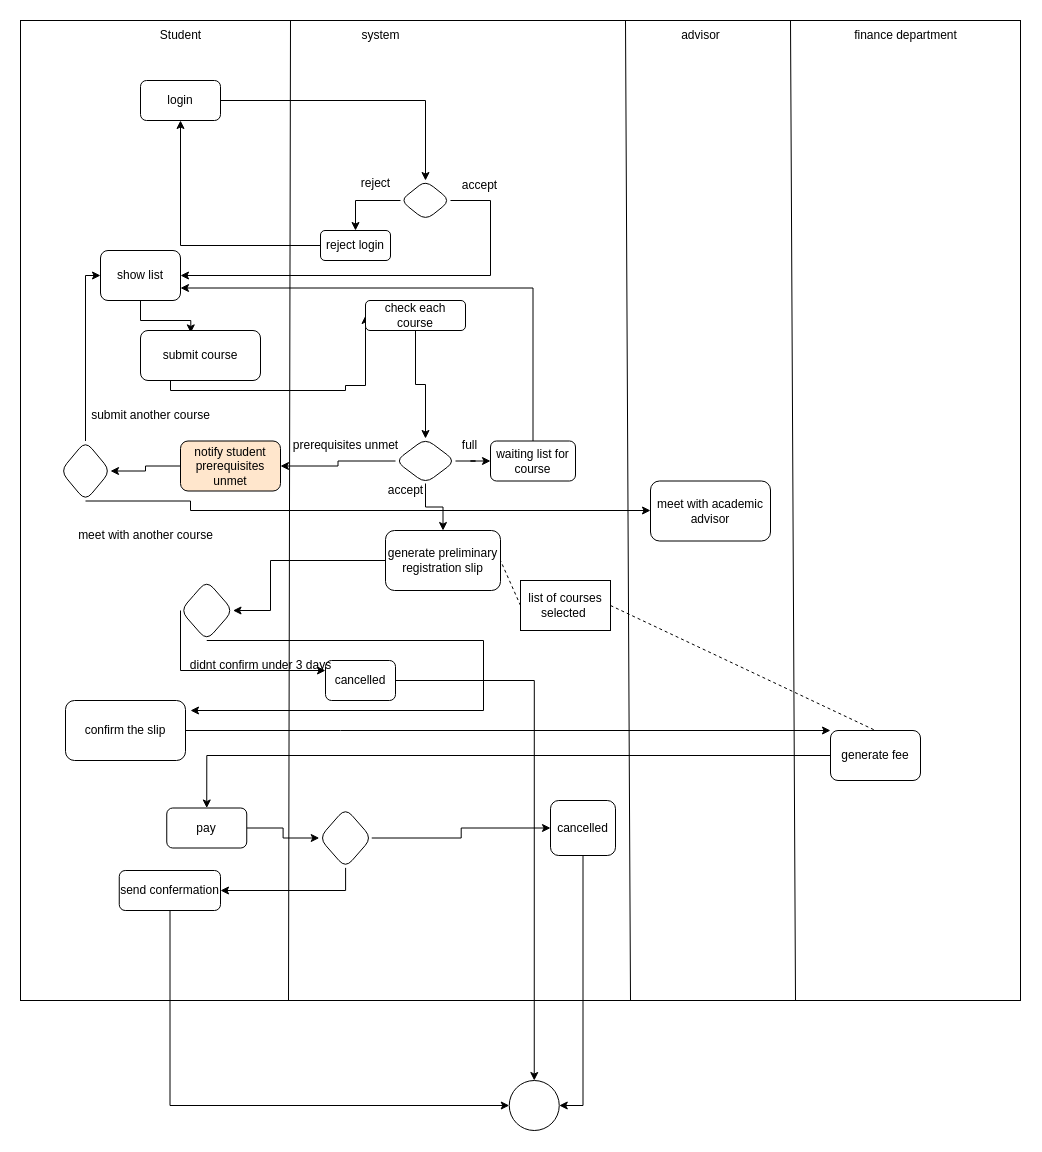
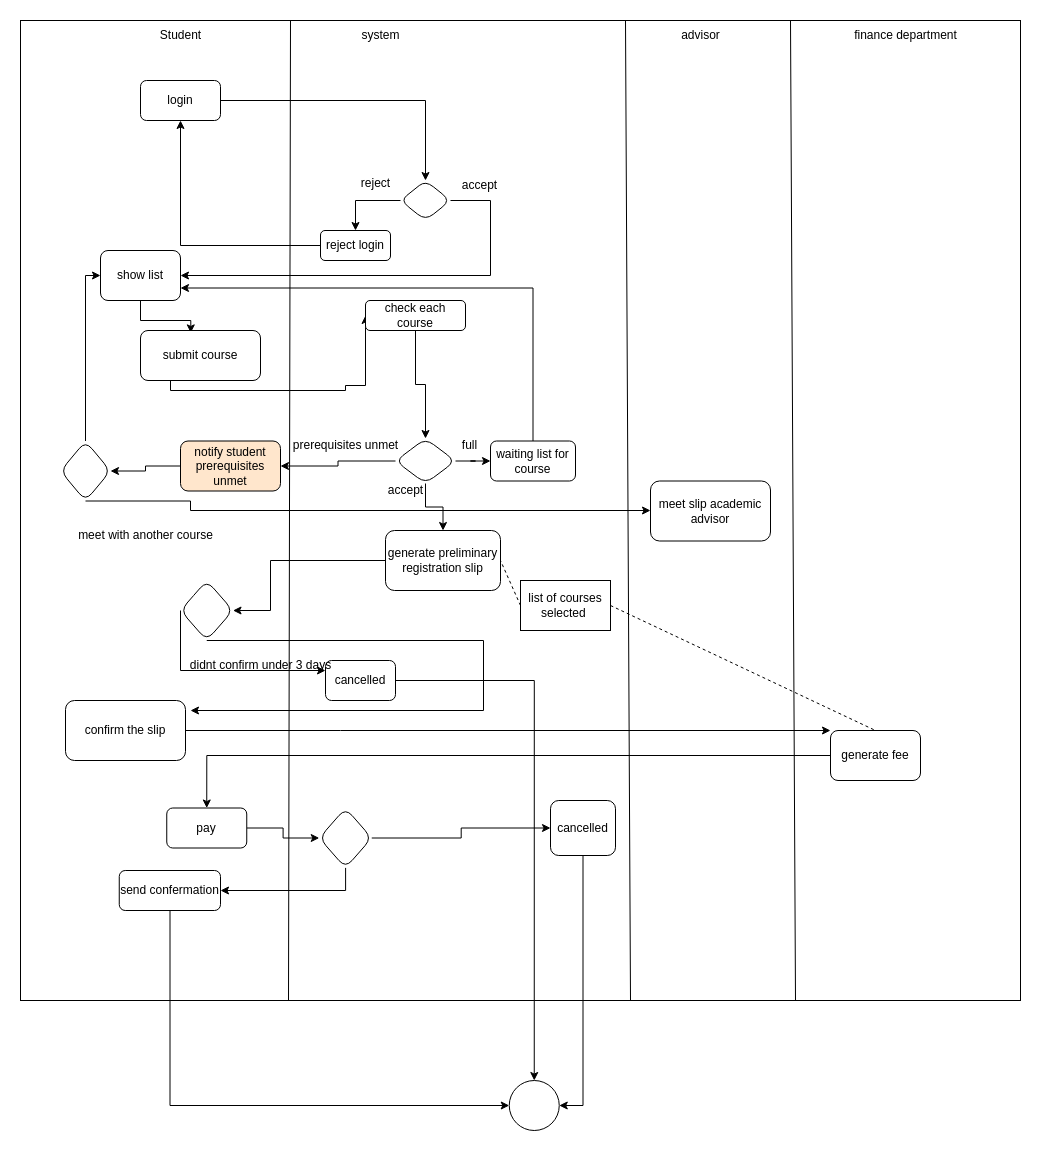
(151, 416) -> none
(711, 512) -> (711, 512)
